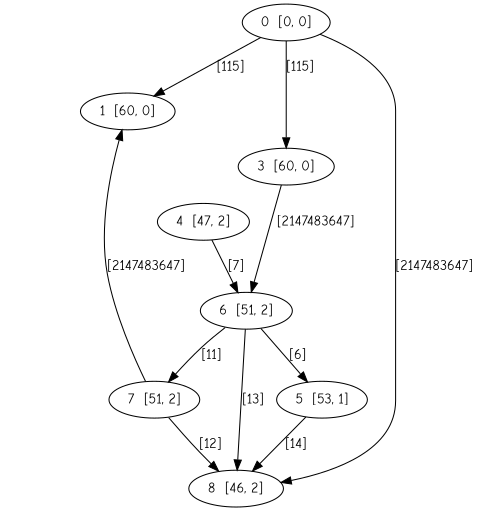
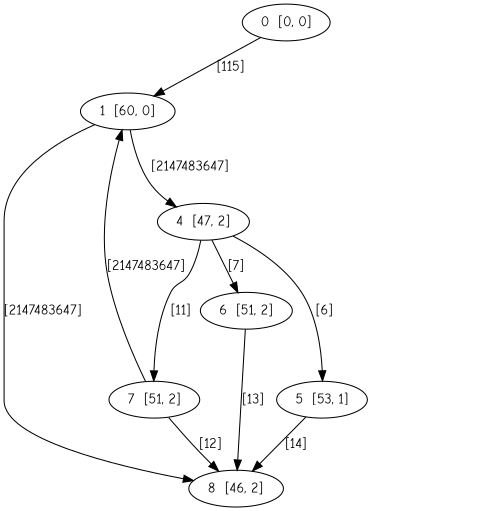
(286, 167) -> none
none -> (142, 169)
(396, 270) -> (4, 343)
(199, 350) -> (167, 301)
(281, 351) -> (299, 289)
